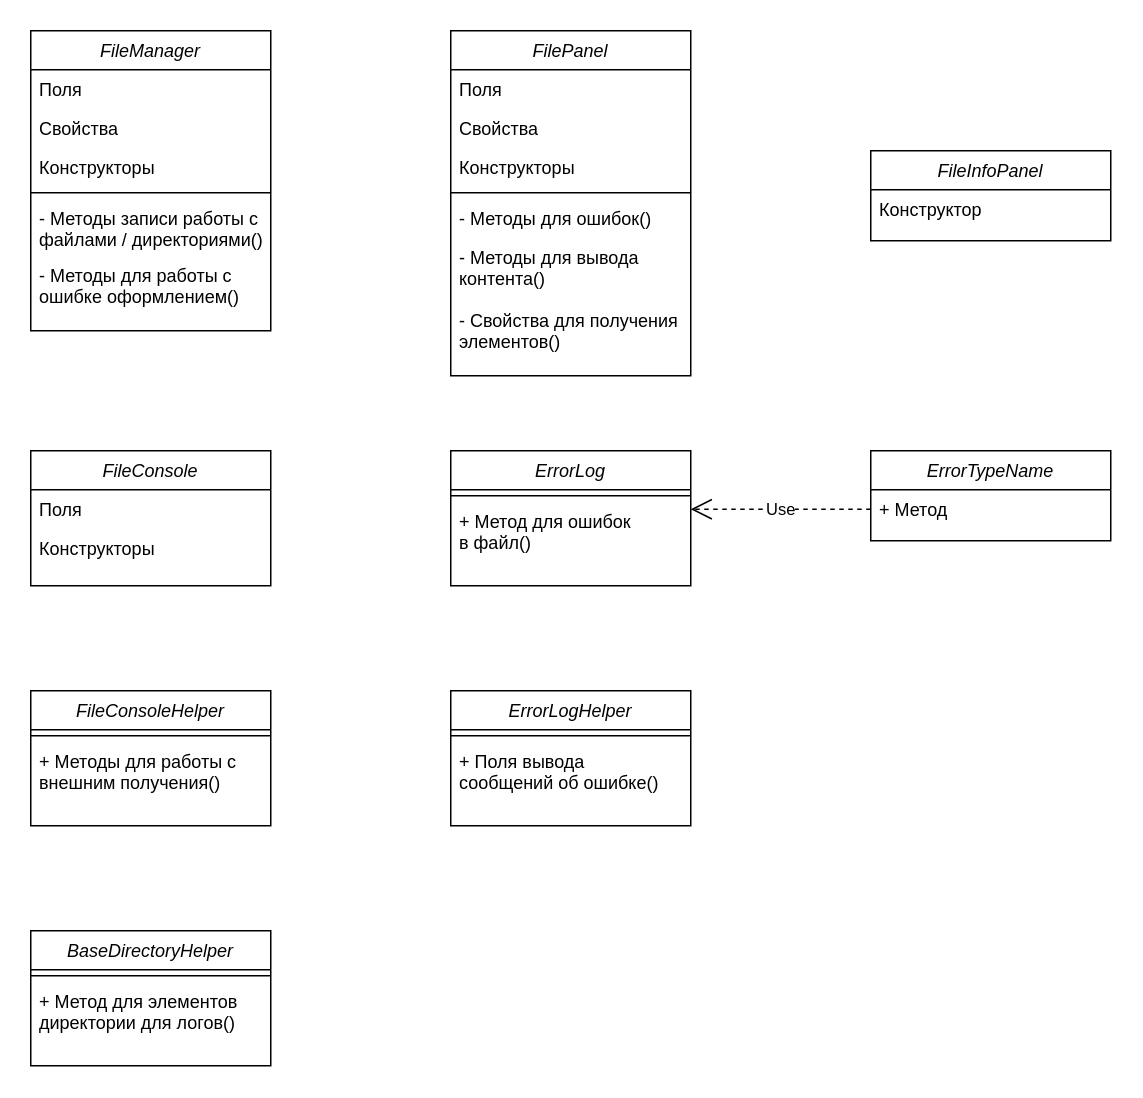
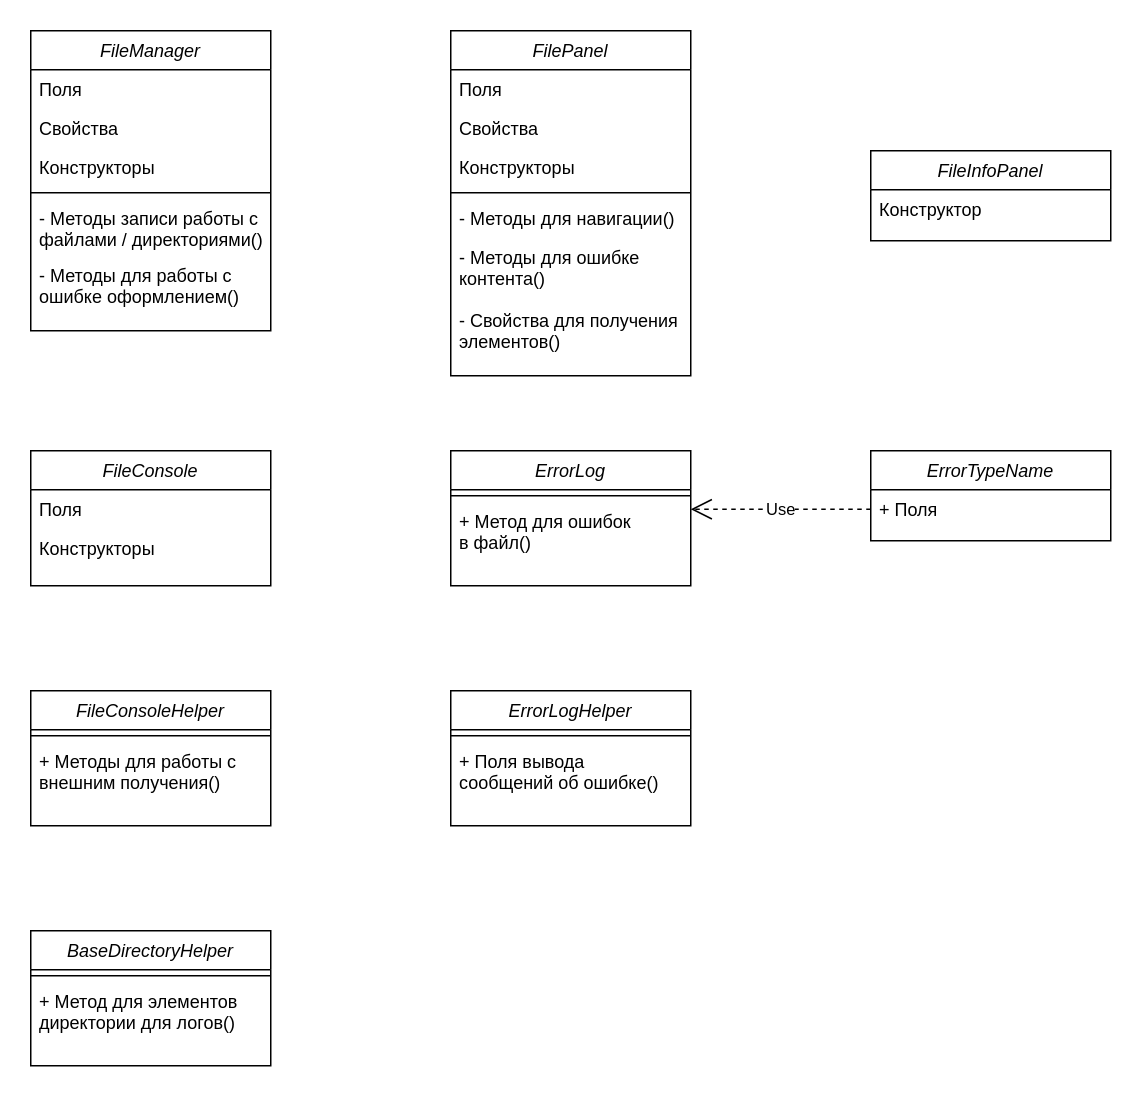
(558, 219) -> (573, 219)
(548, 258) -> (548, 258)
(912, 510) -> (907, 510)
